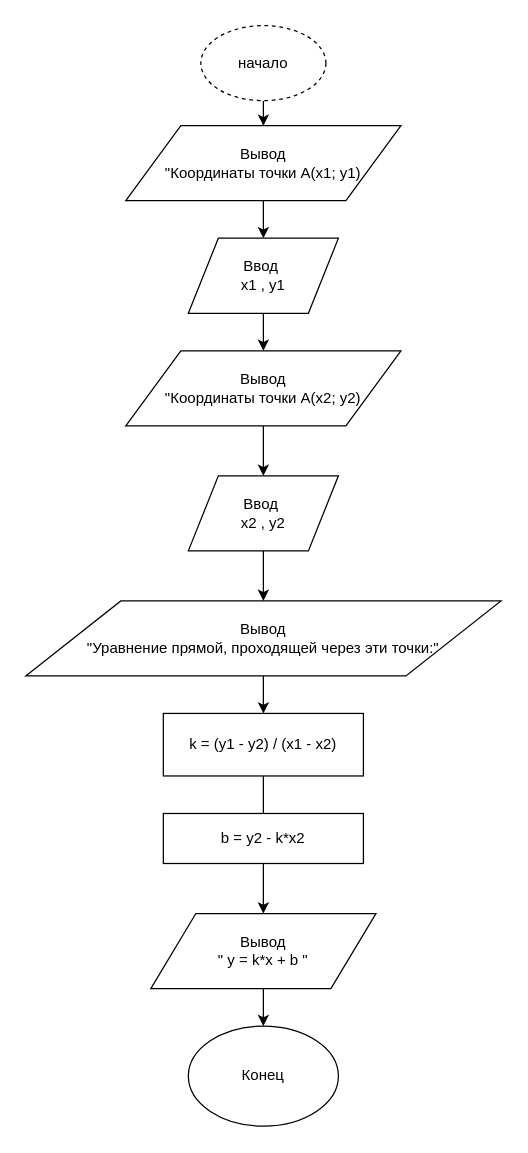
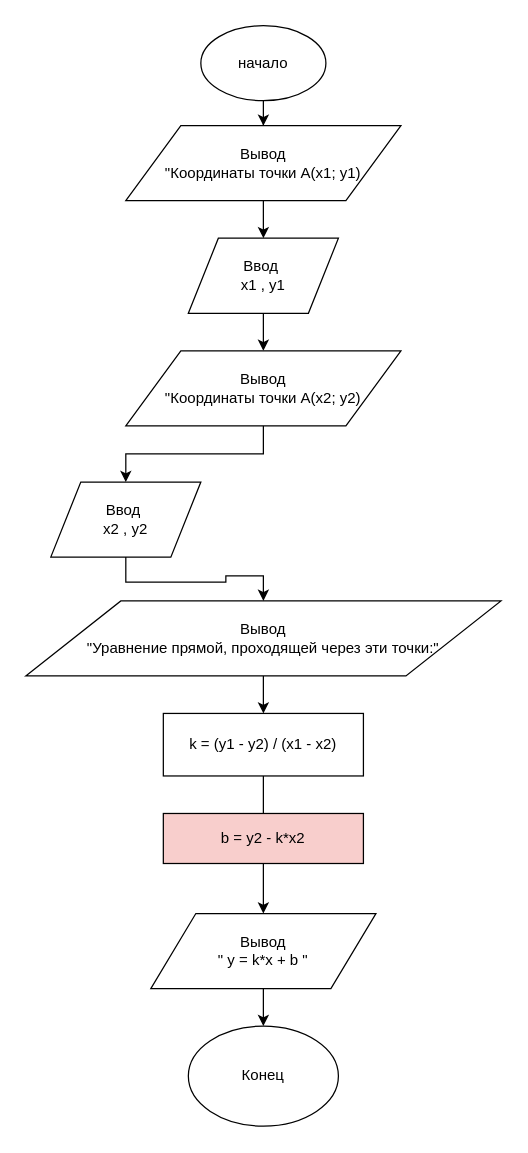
(263, 63) -> (263, 63)
(263, 513) -> (126, 519)
(263, 838) -> (263, 838)
